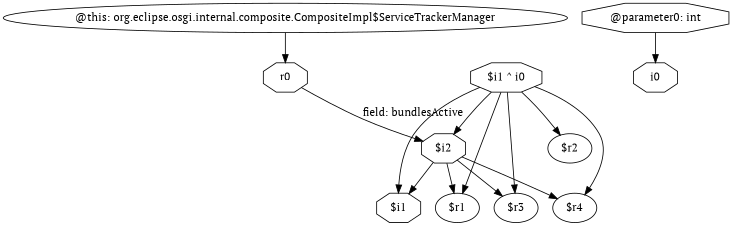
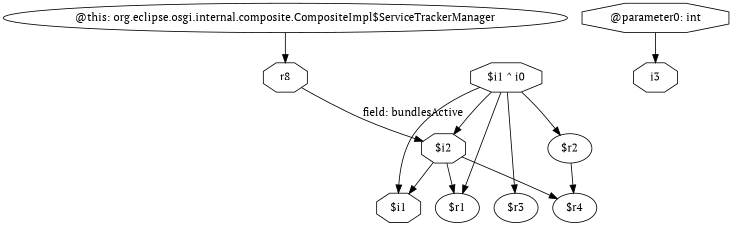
(285, 77) -> (285, 77)
(655, 77) -> (655, 77)
(593, 124) -> (572, 174)
(477, 176) -> none
